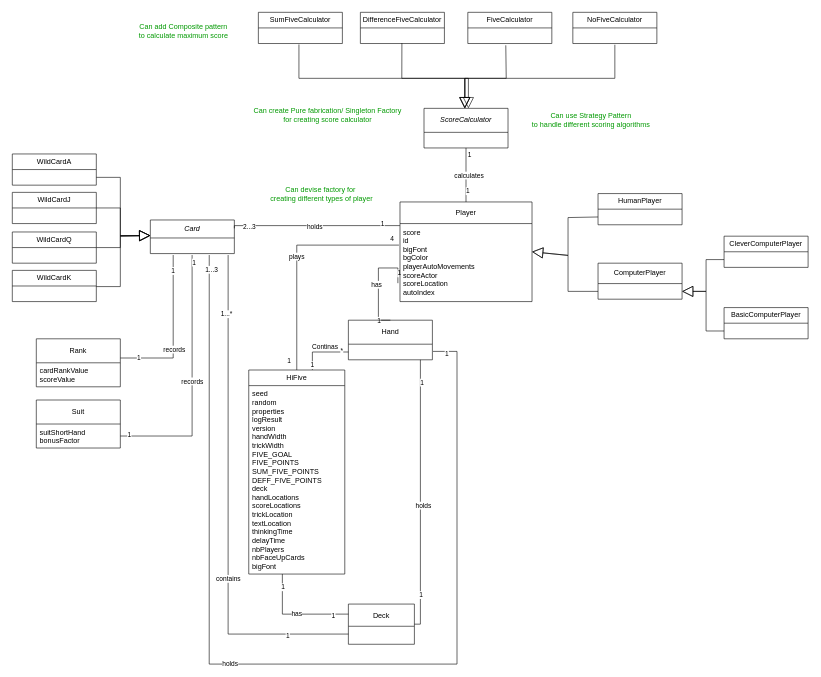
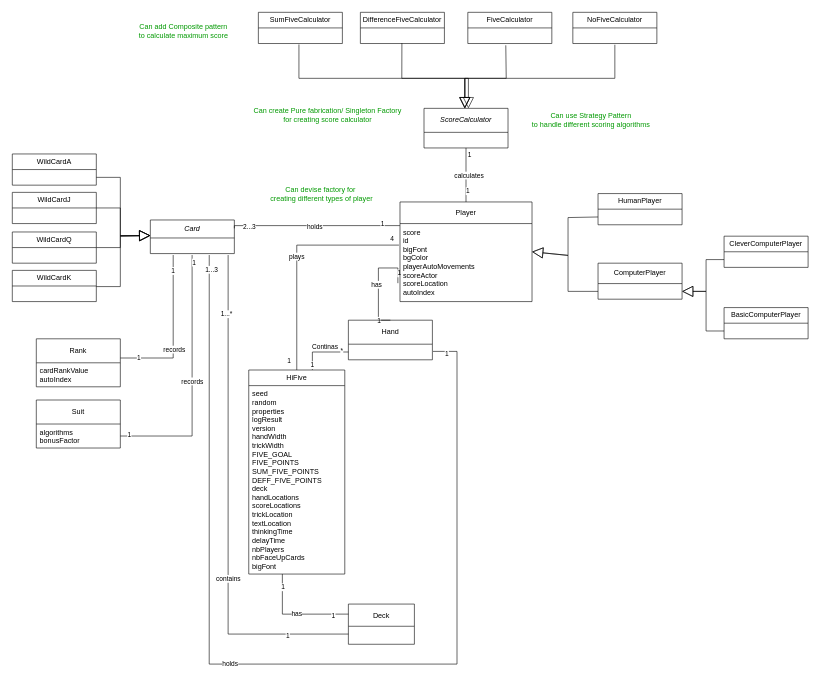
(65, 376) -> (65, 376)
(65, 437) -> (62, 437)
(420, 494) -> none
